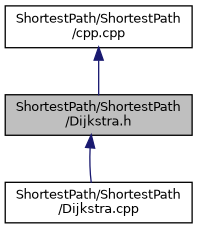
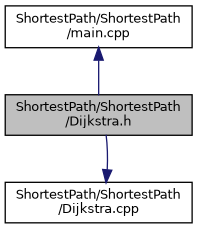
(99, 27) -> (99, 27)
(90, 165) -> (107, 152)
